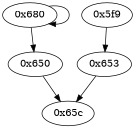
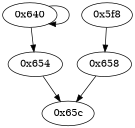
(30, 15) -> (30, 15)
(107, 15) -> (107, 15)
(35, 64) -> (35, 64)
(104, 64) -> (104, 64)
